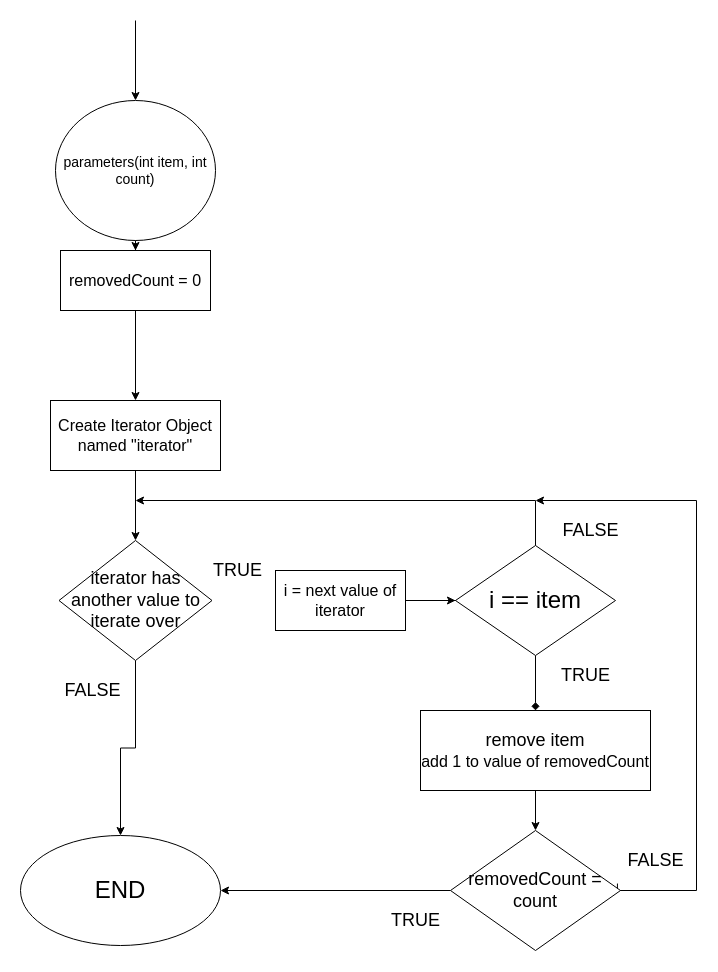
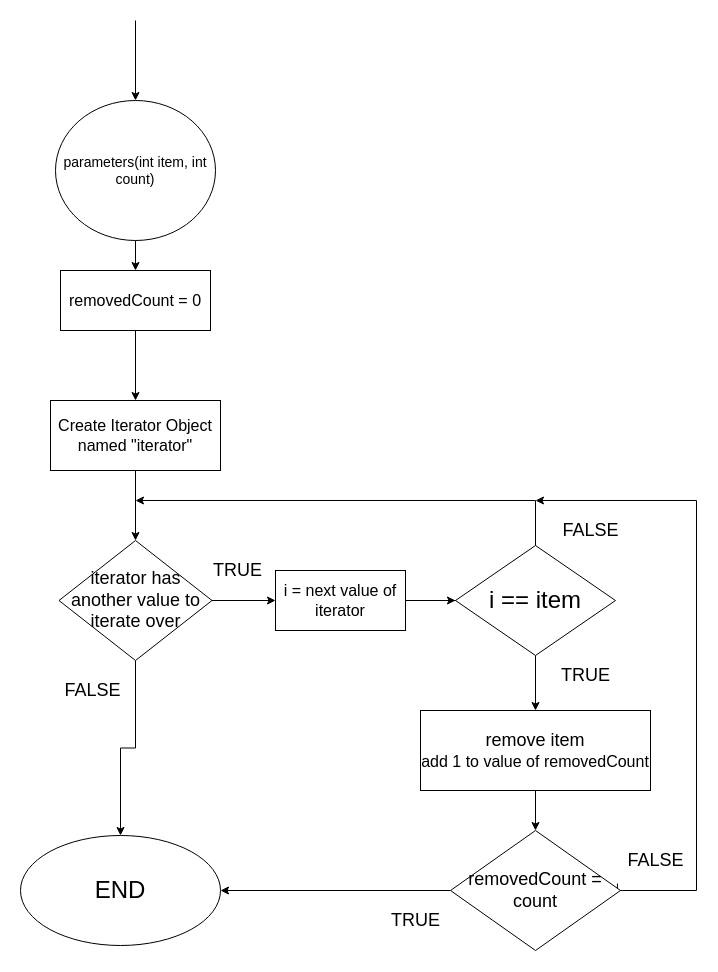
(136, 281) -> (136, 301)
none -> (240, 601)
(536, 701) -> (536, 702)
